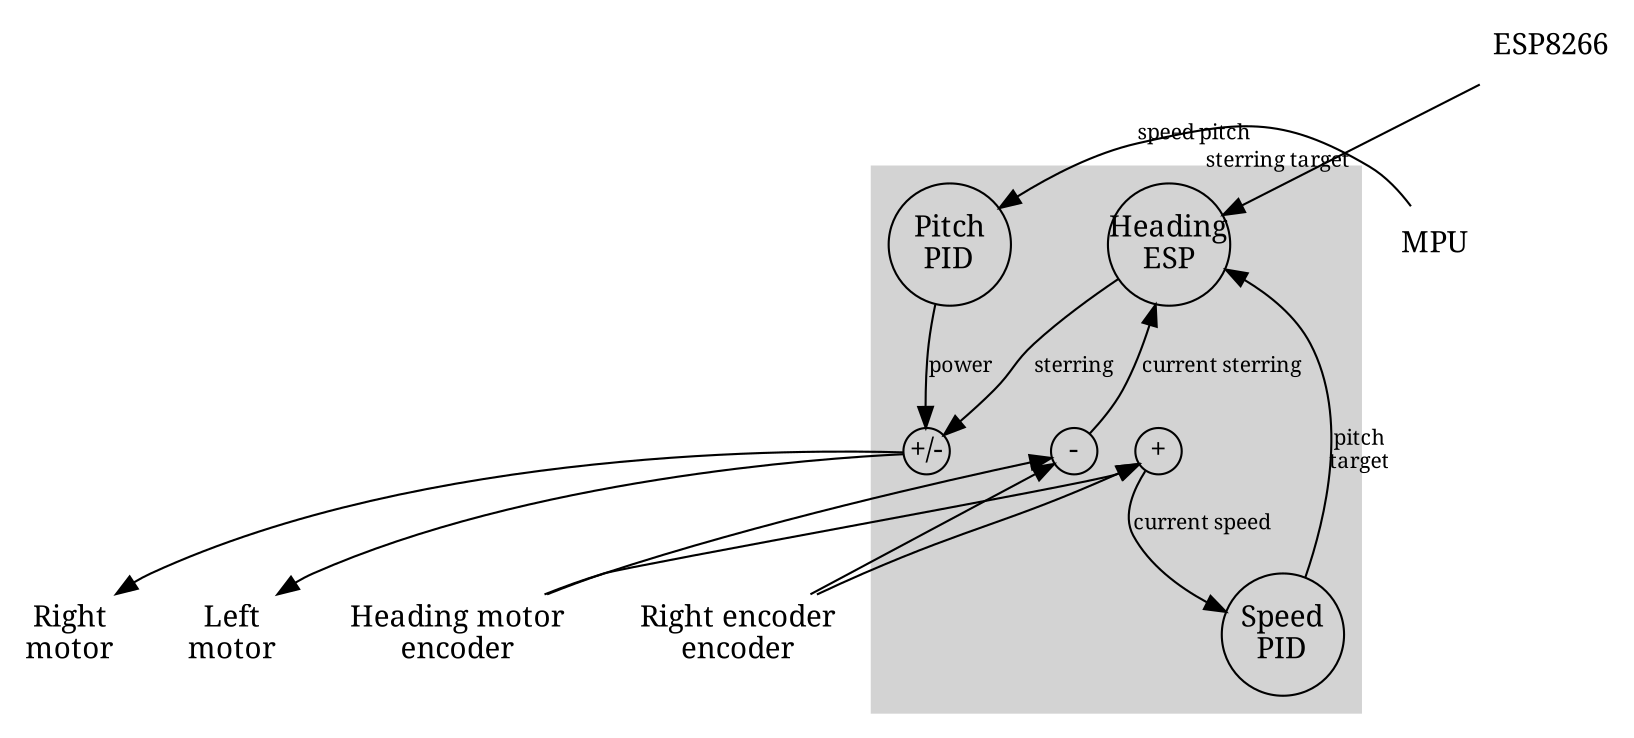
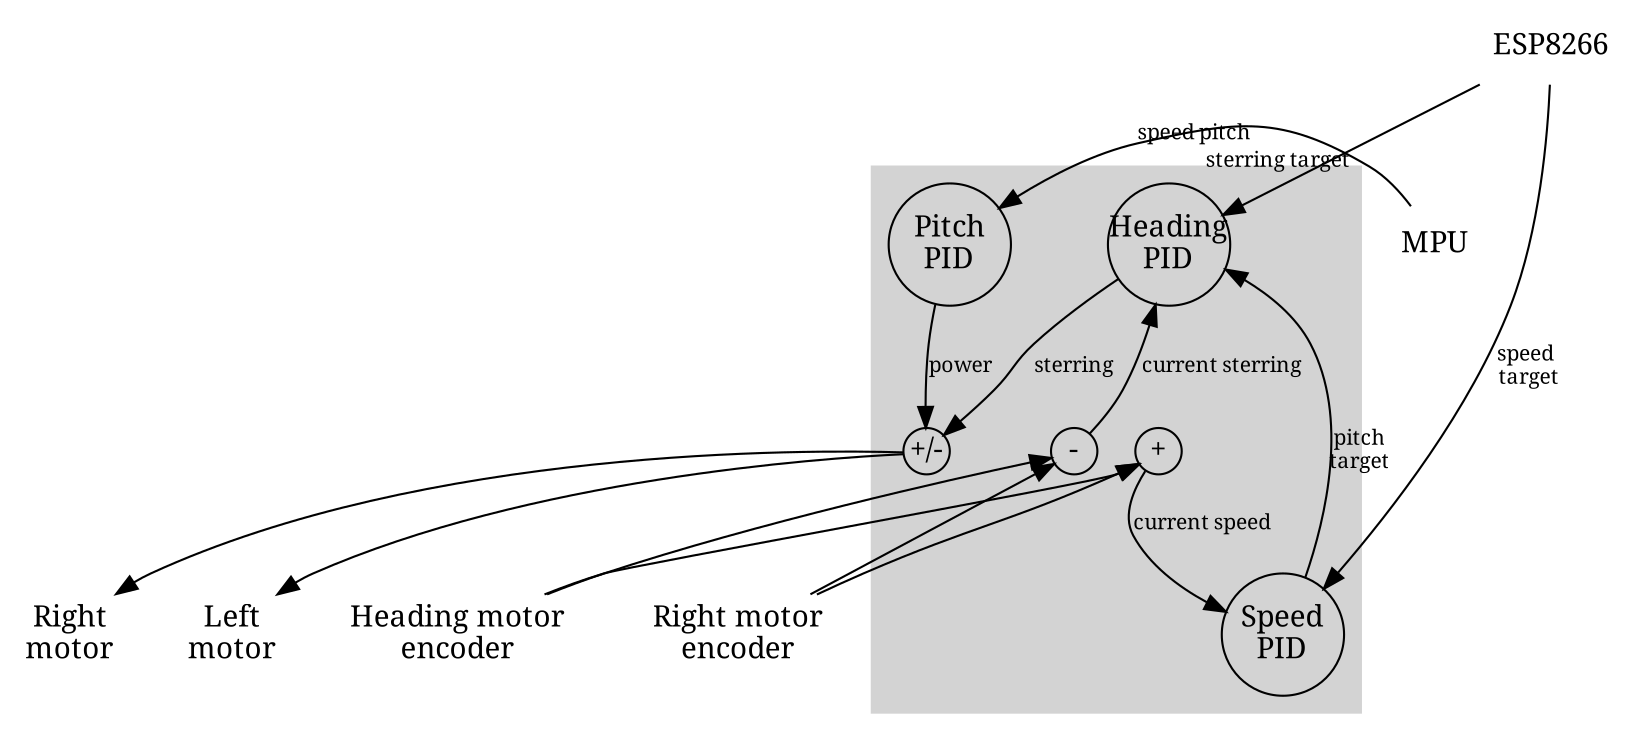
(1169, 245) -> (1169, 245)
none -> (1492, 349)
(739, 635) -> (739, 635)
